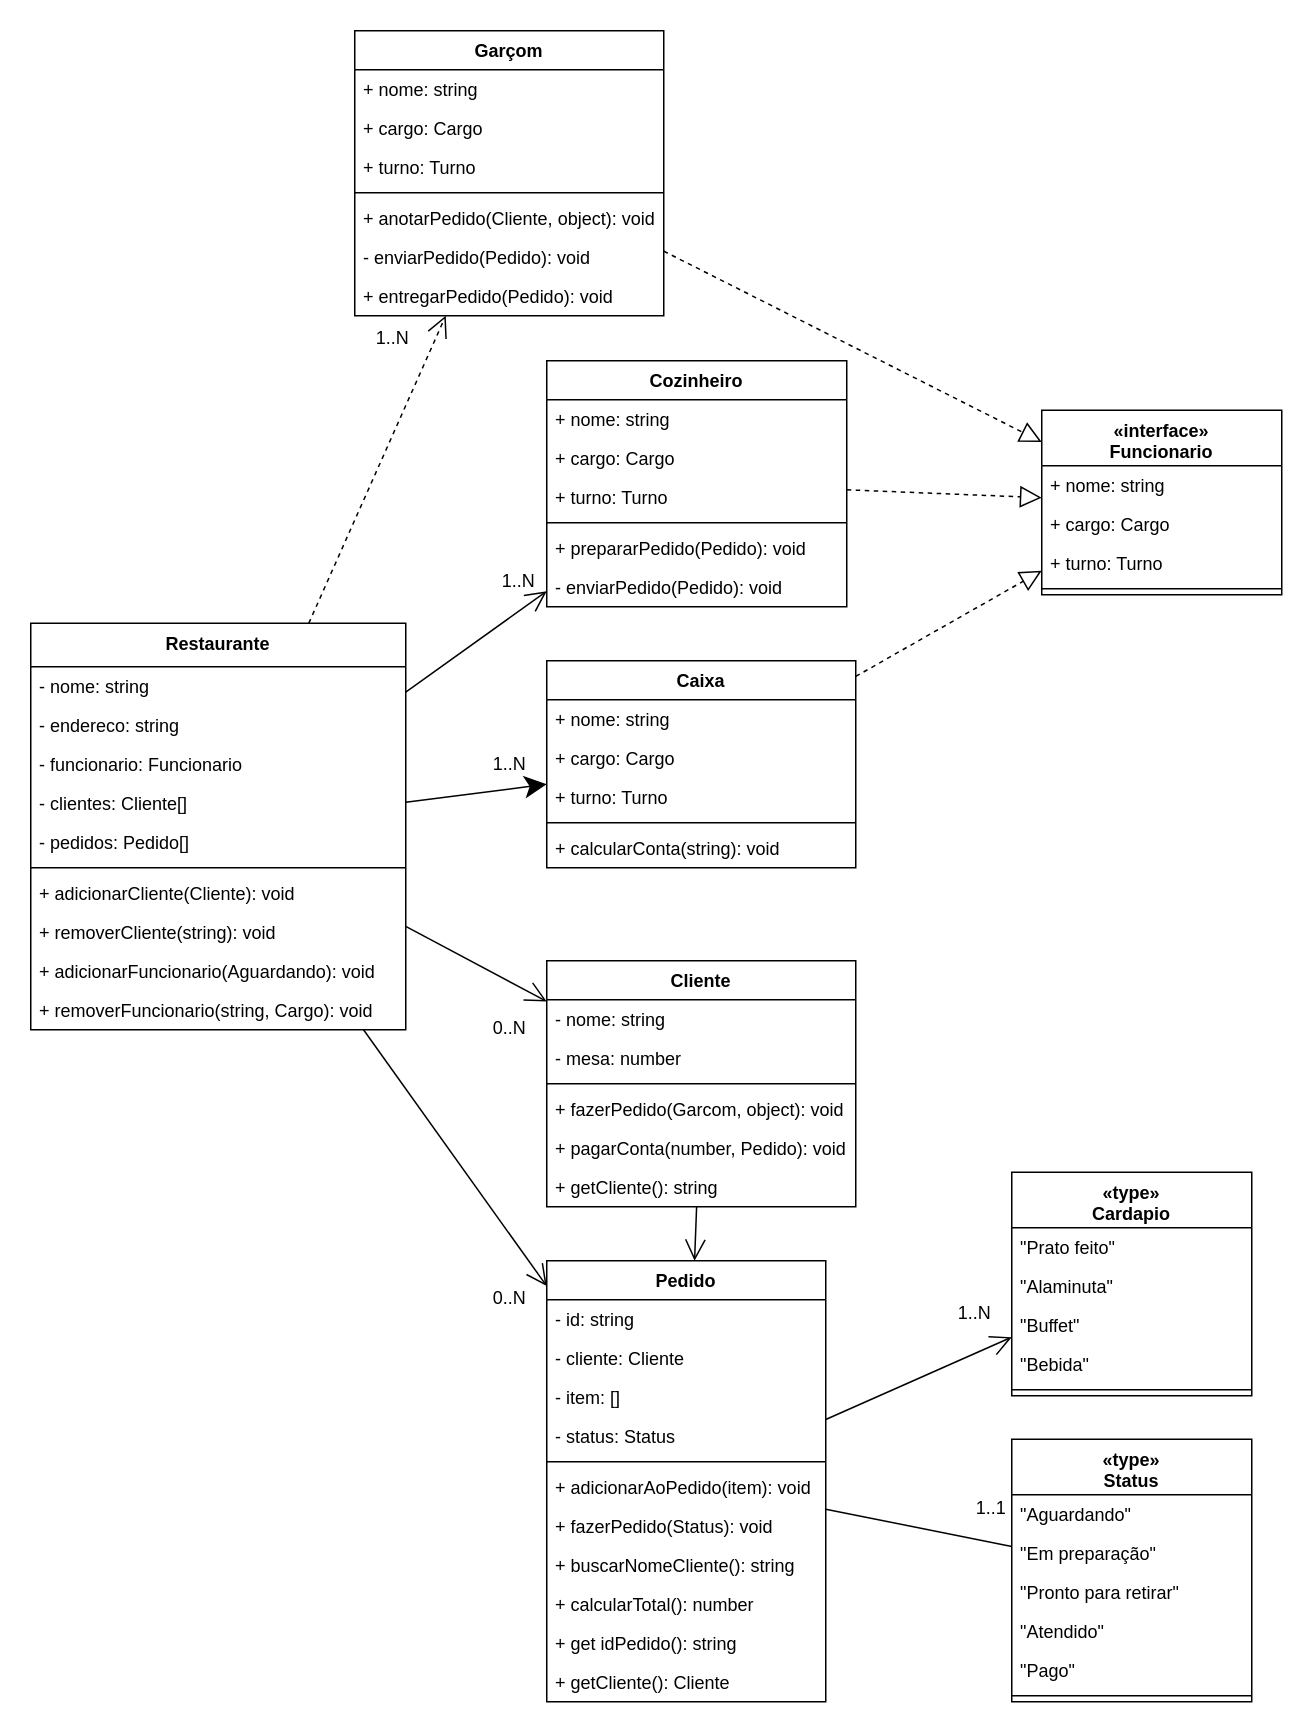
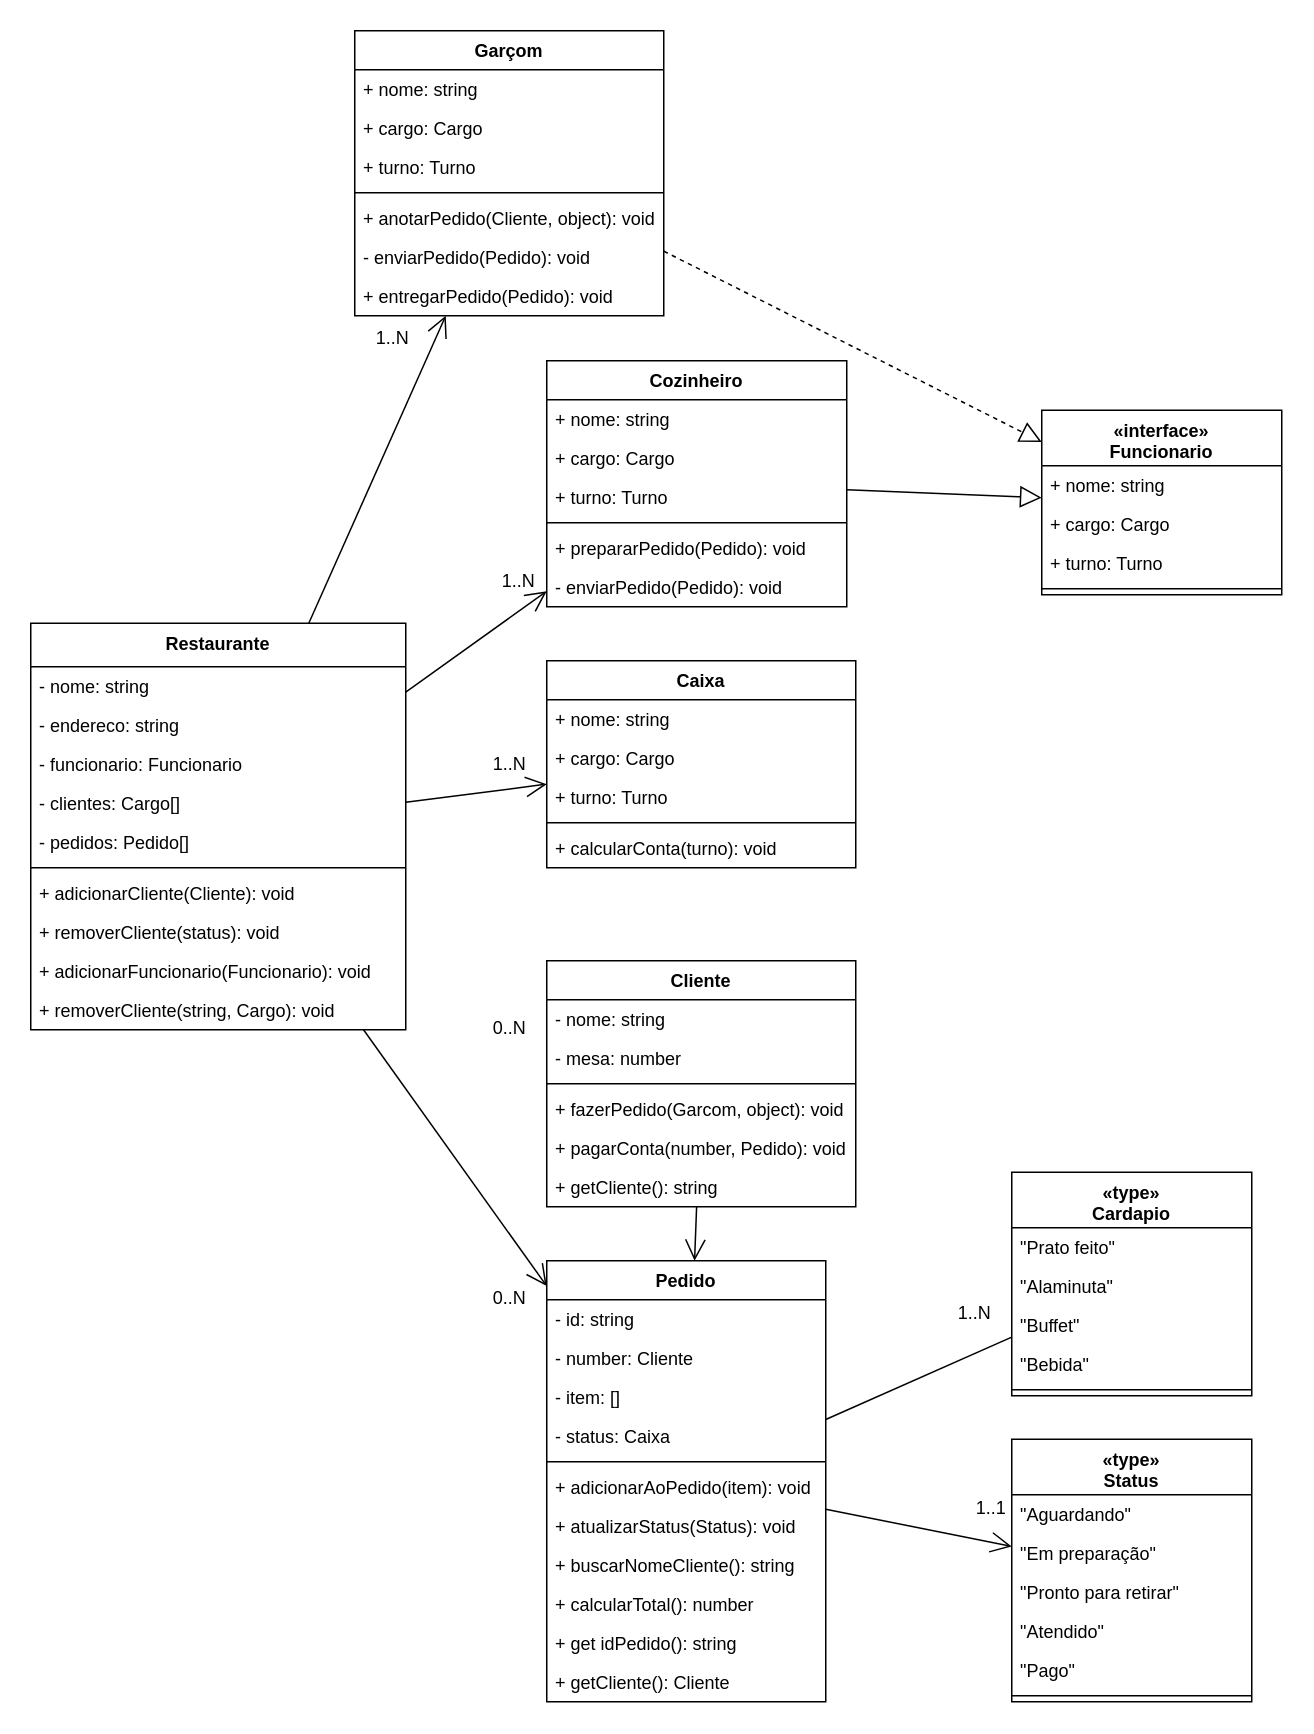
(377, 470) -> (377, 470)
(933, 493) -> (933, 493)
(940, 629) -> none
(529, 786) -> (534, 786)
(128, 804) -> (123, 804)
(685, 849) -> (682, 849)
(174, 933) -> (176, 933)
(475, 963) -> none
(222, 972) -> (222, 972)
(225, 1011) -> (204, 1011)
(1006, 1340) -> (1005, 1340)
(629, 1359) -> (629, 1359)
(629, 1437) -> (621, 1437)
(679, 1527) -> (697, 1527)
(1005, 1545) -> (1005, 1545)
